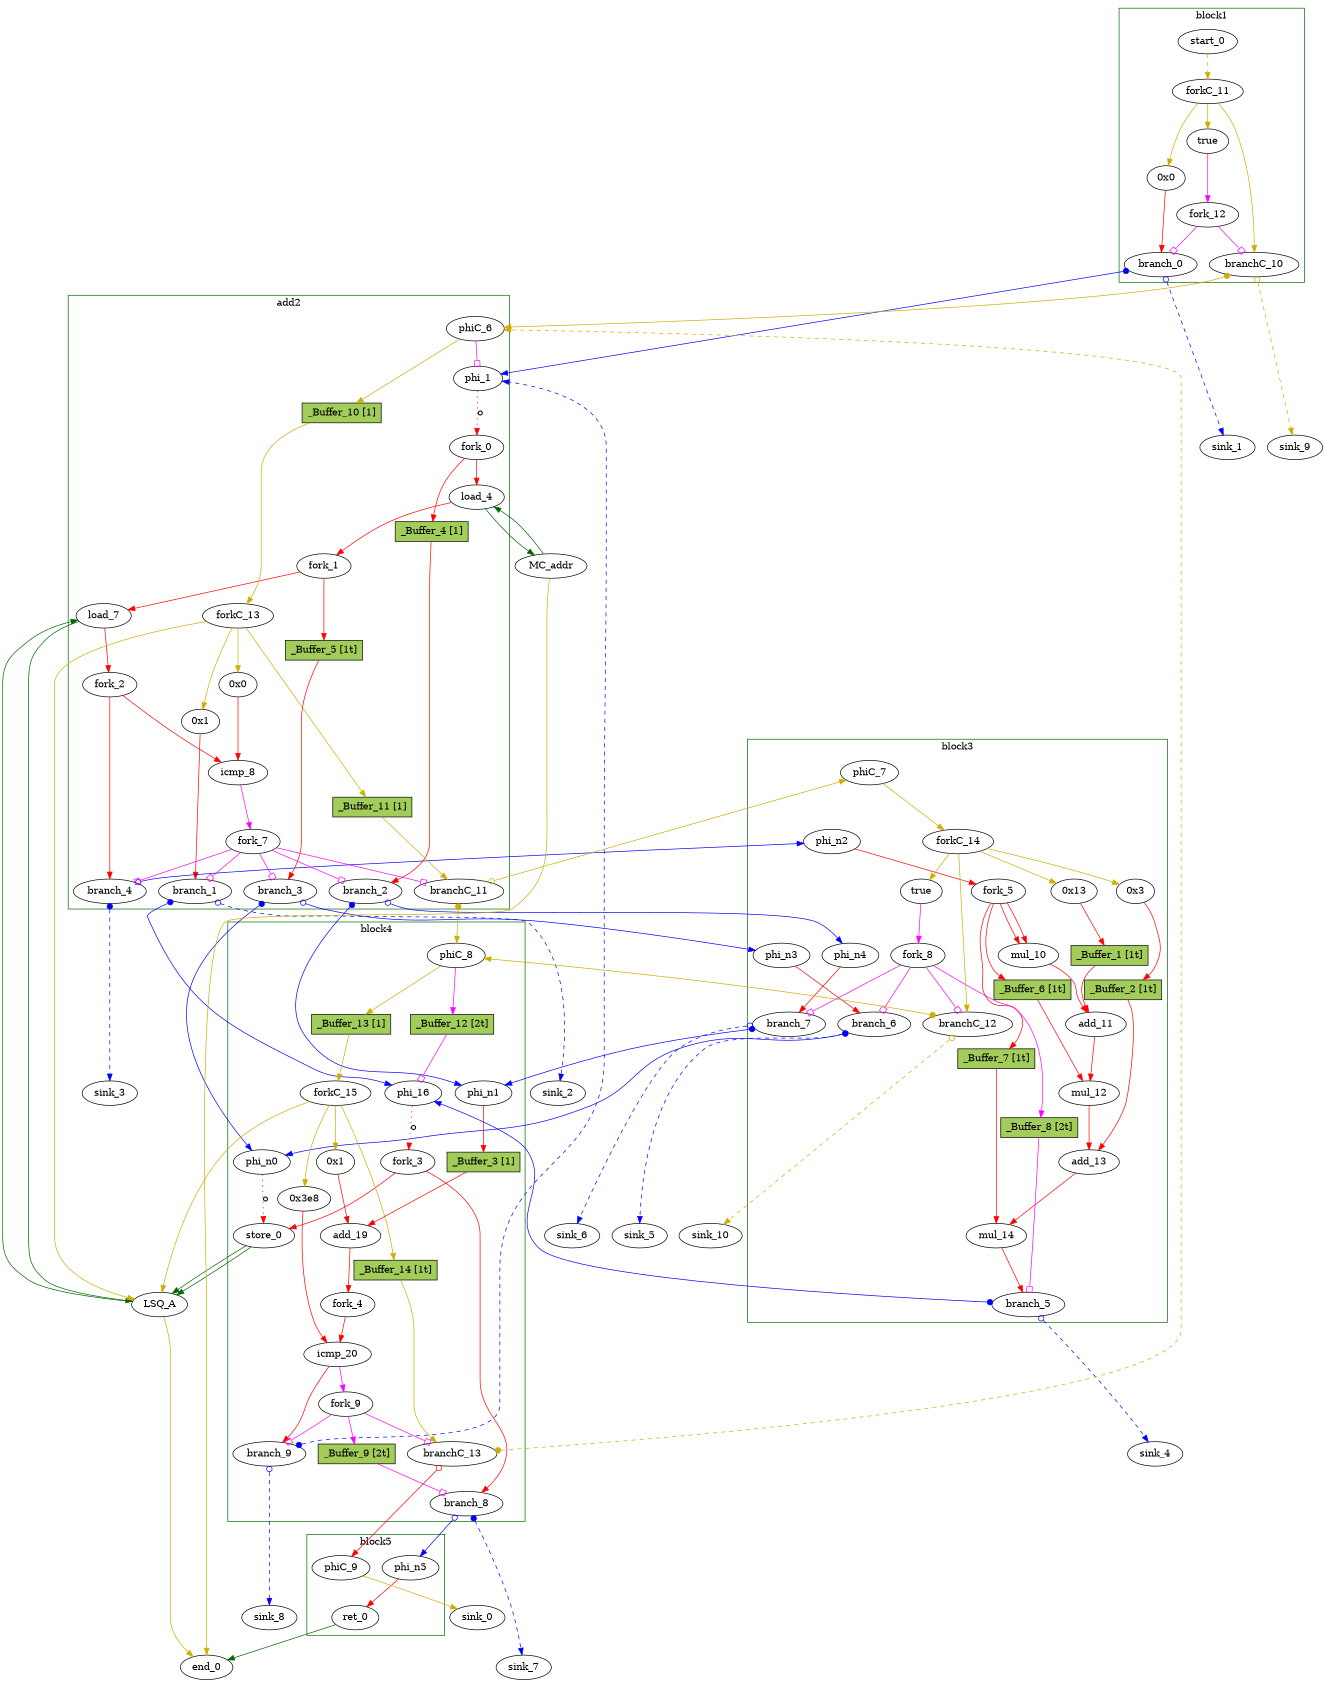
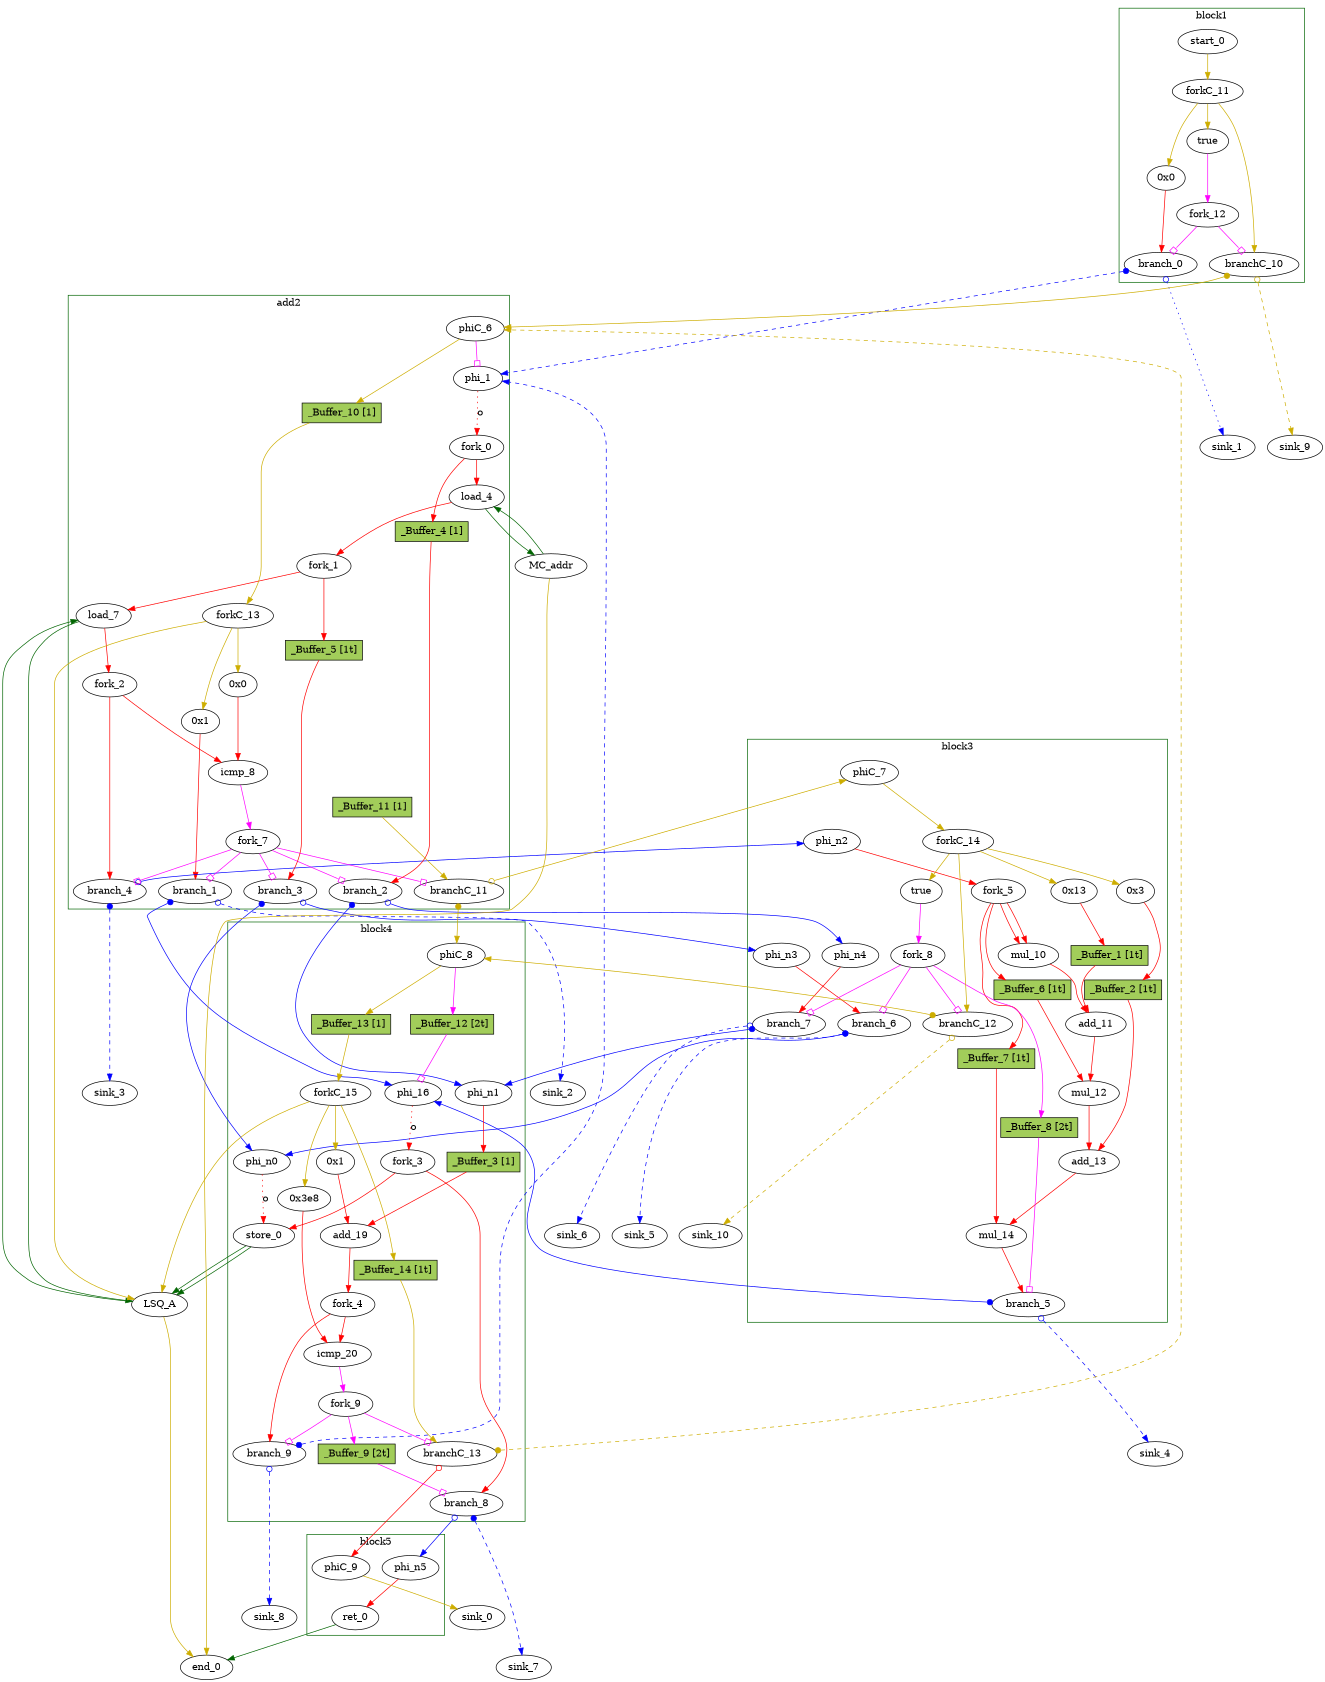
(1208, 63) -> (1208, 63)
(815, 322) -> (815, 322)
(1194, 355) -> (1194, 355)
(307, 714) -> none
(308, 1402) -> (286, 1366)
